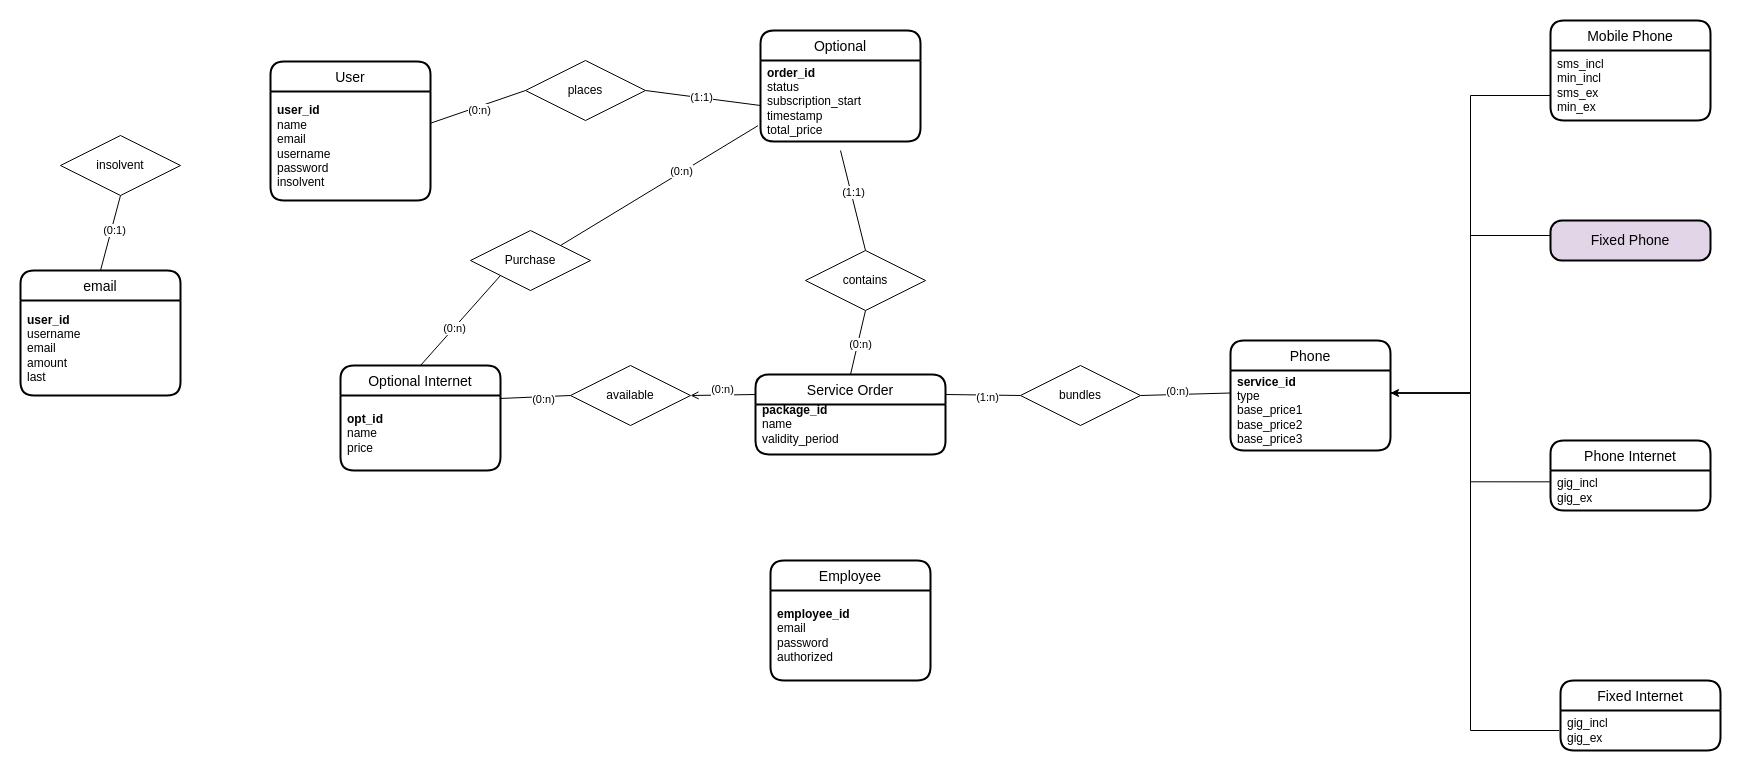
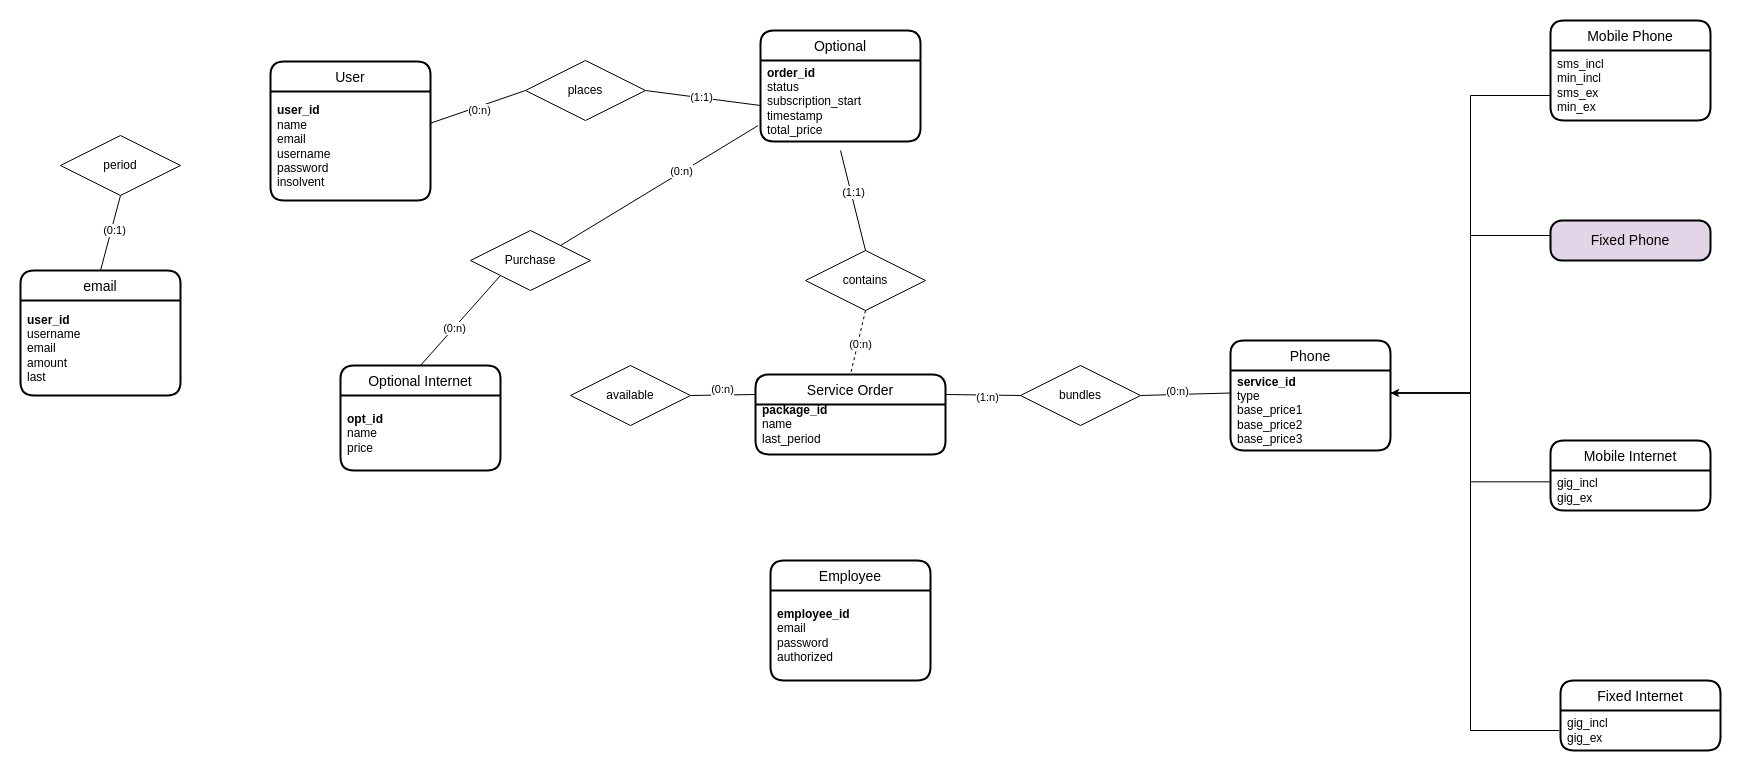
(121, 166) -> (121, 166)
(862, 325) -> (862, 325)
(696, 395) -> (696, 395)
(536, 397) -> none
(807, 425) -> (796, 425)
(1630, 456) -> (1630, 456)
